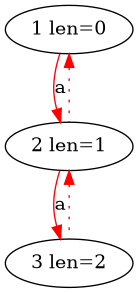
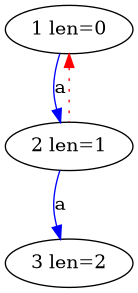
(54, 81) -> (54, 81)
(54, 198) -> (54, 198)
(69, 212) -> none
